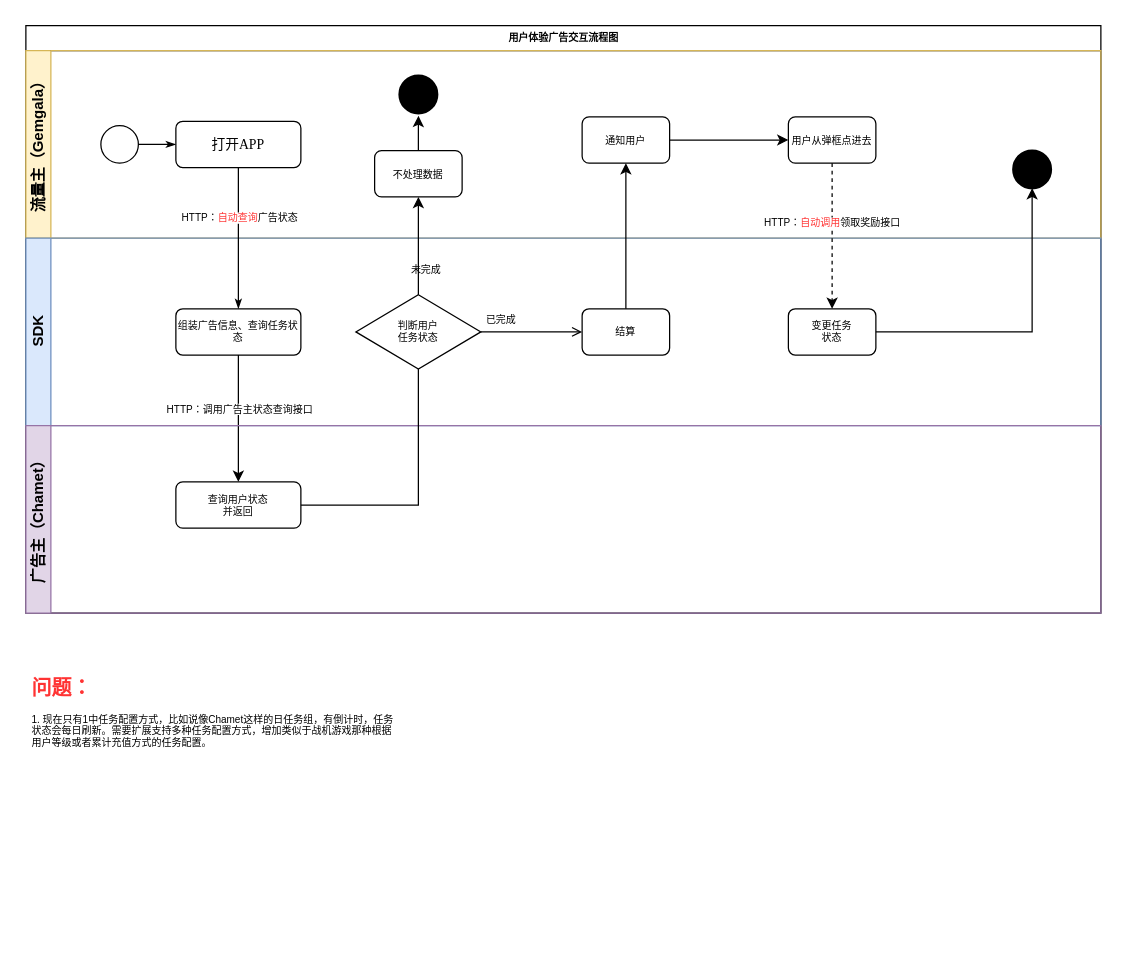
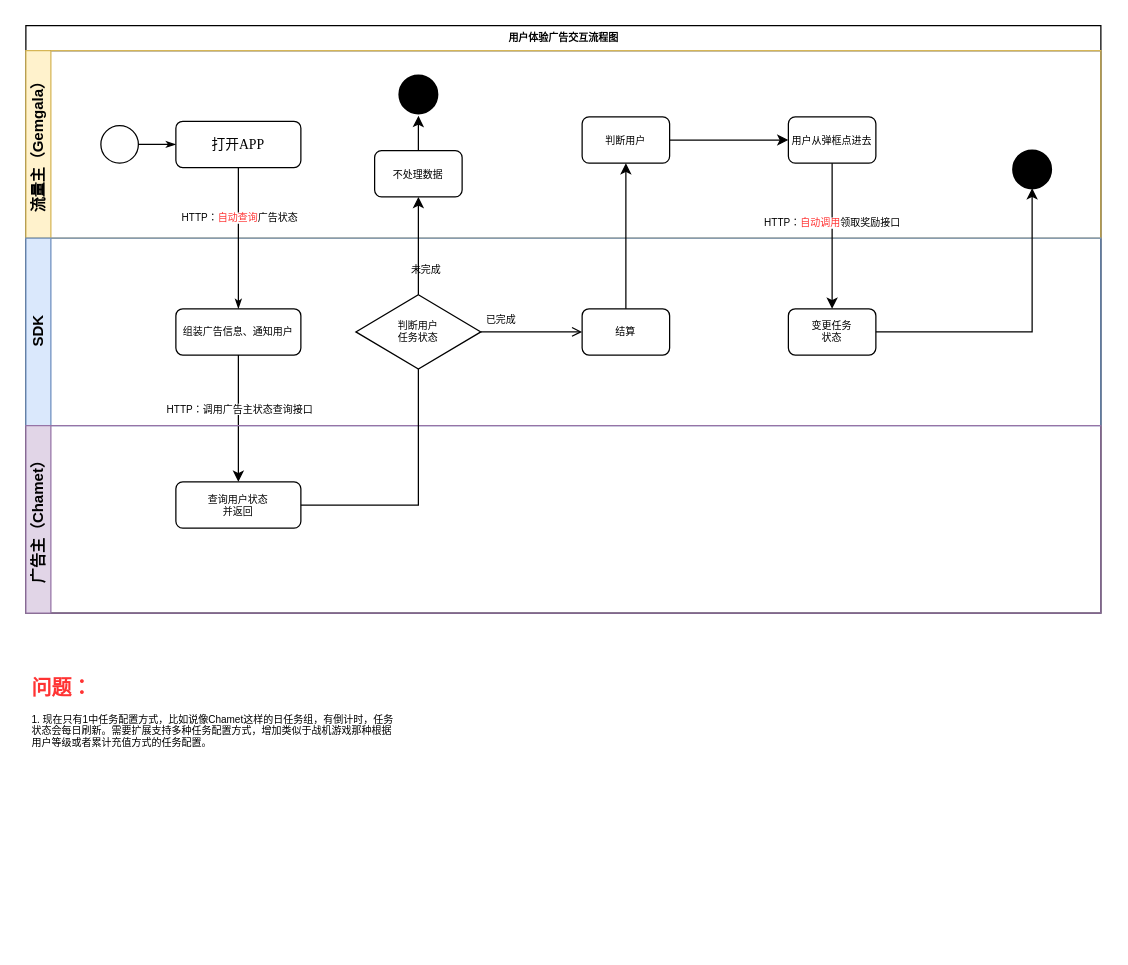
(626, 141) -> (626, 141)
(832, 263) -> (832, 263)
(238, 332) -> (238, 332)
